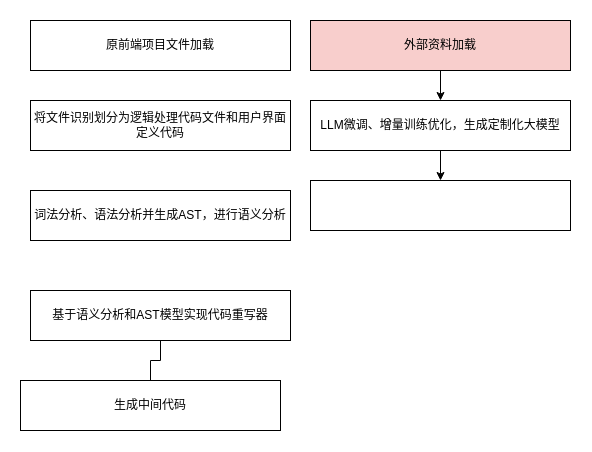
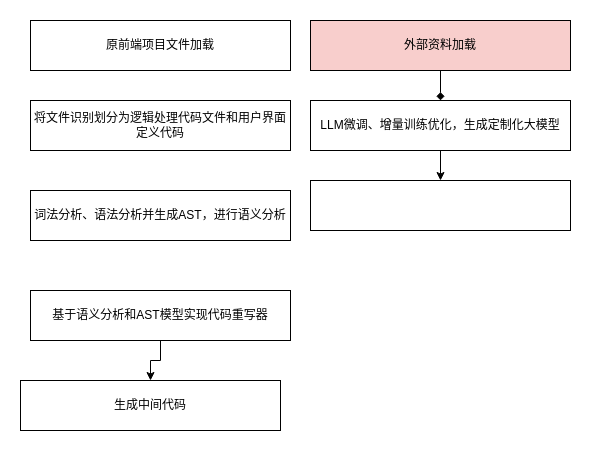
(441, 92) -> (441, 92)
(151, 375) -> (151, 372)
